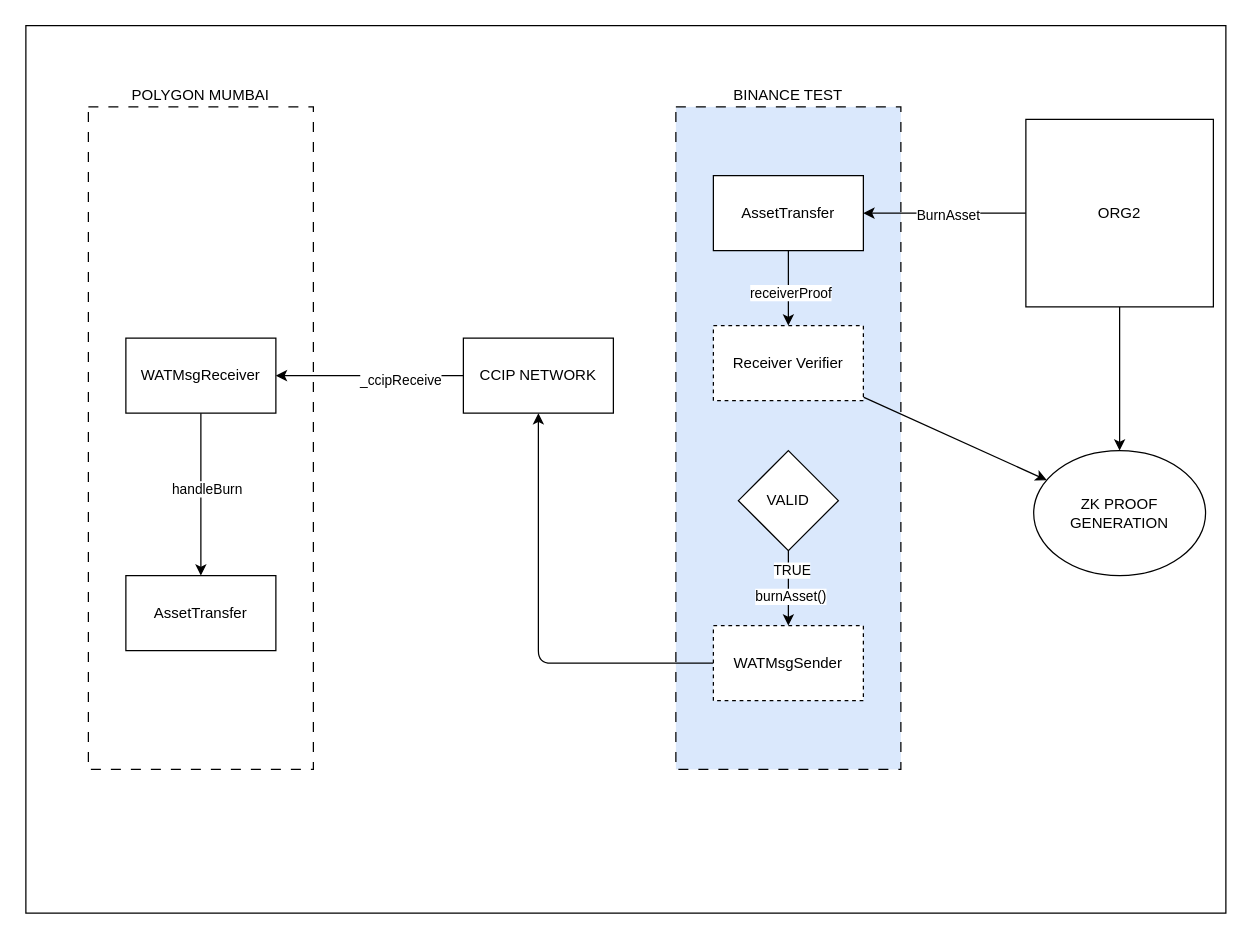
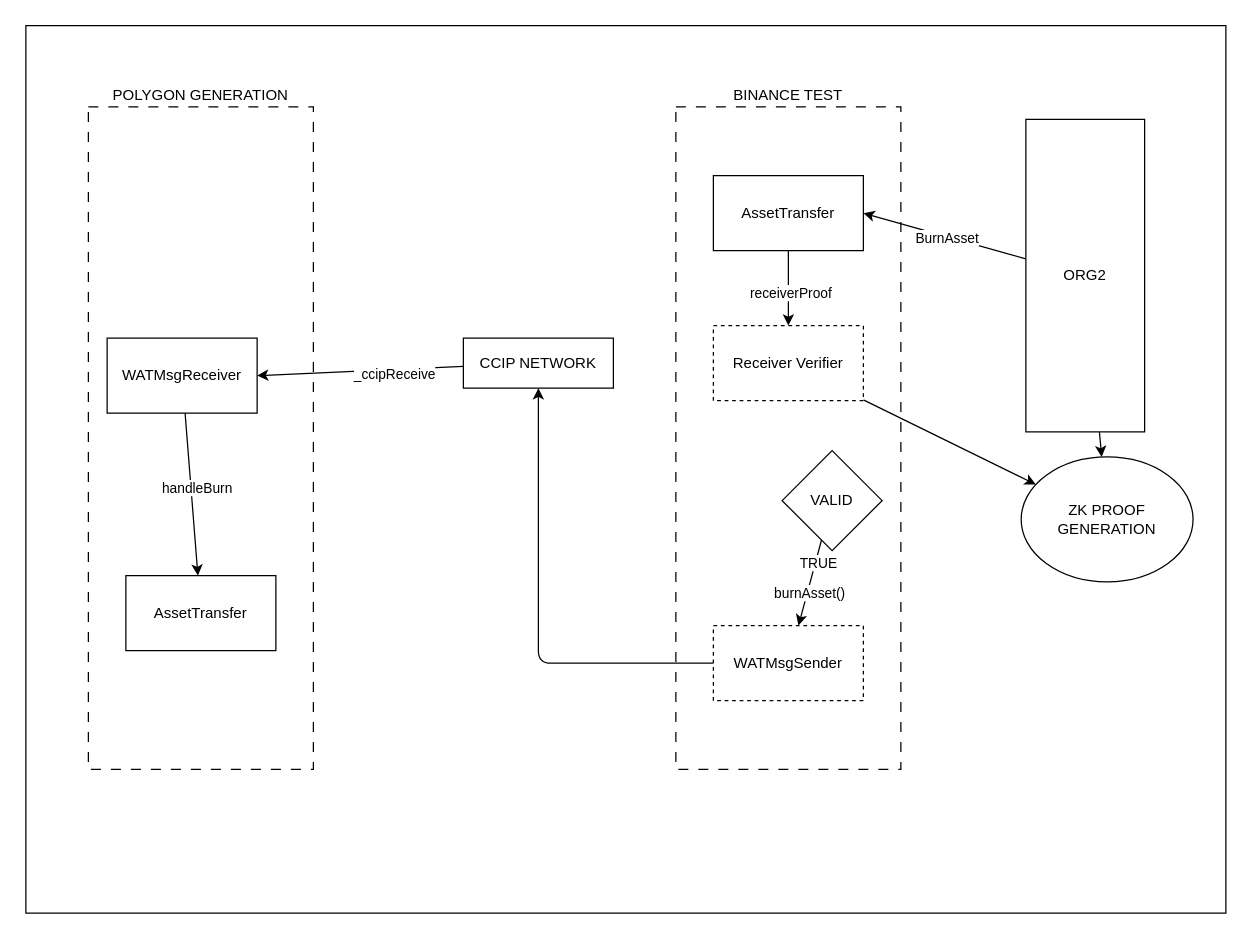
(201, 94) -> (201, 94)
(1119, 213) -> (1085, 276)
(201, 376) -> (182, 376)
(538, 376) -> (538, 363)
(788, 438) -> (788, 438)
(788, 501) -> (832, 501)
(1119, 513) -> (1107, 519)
